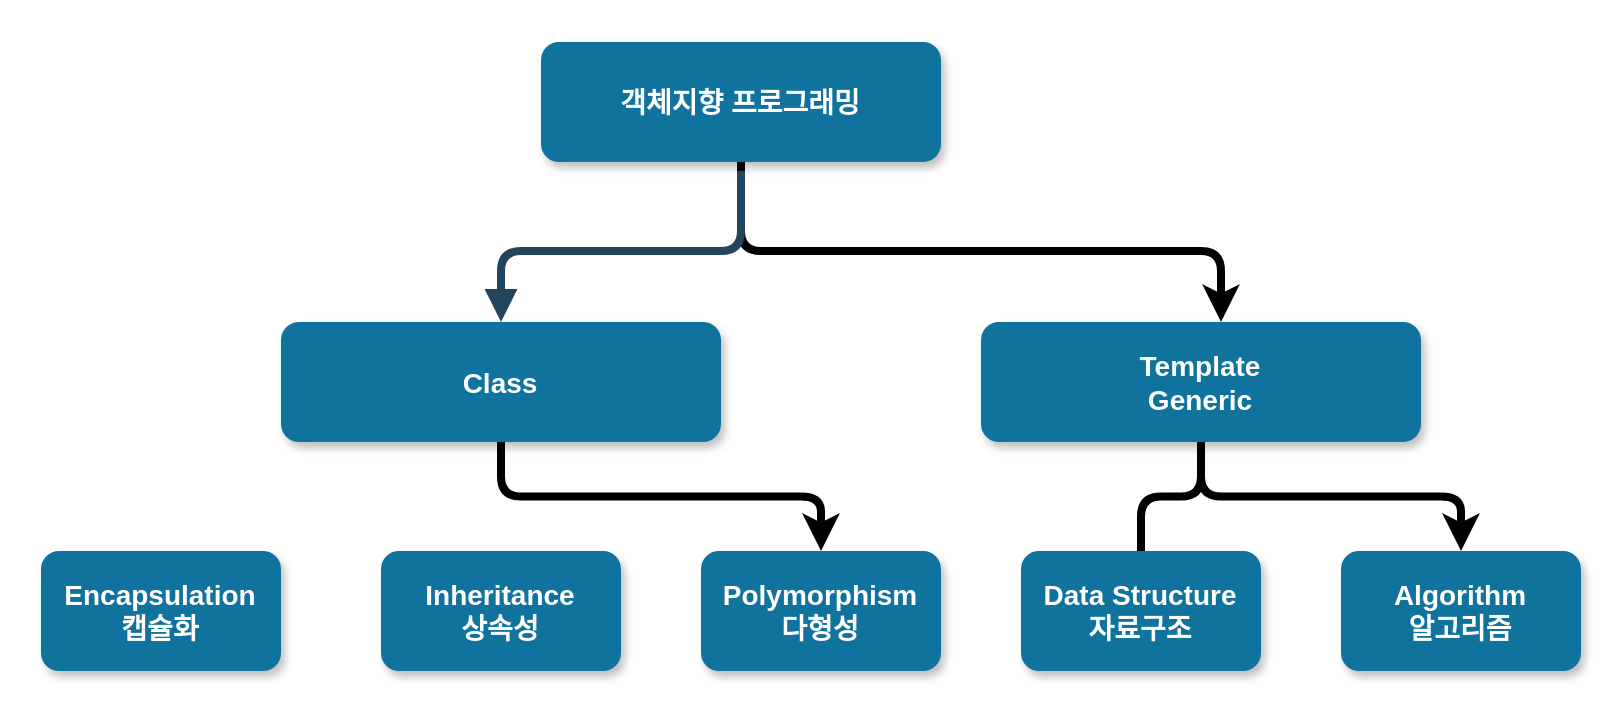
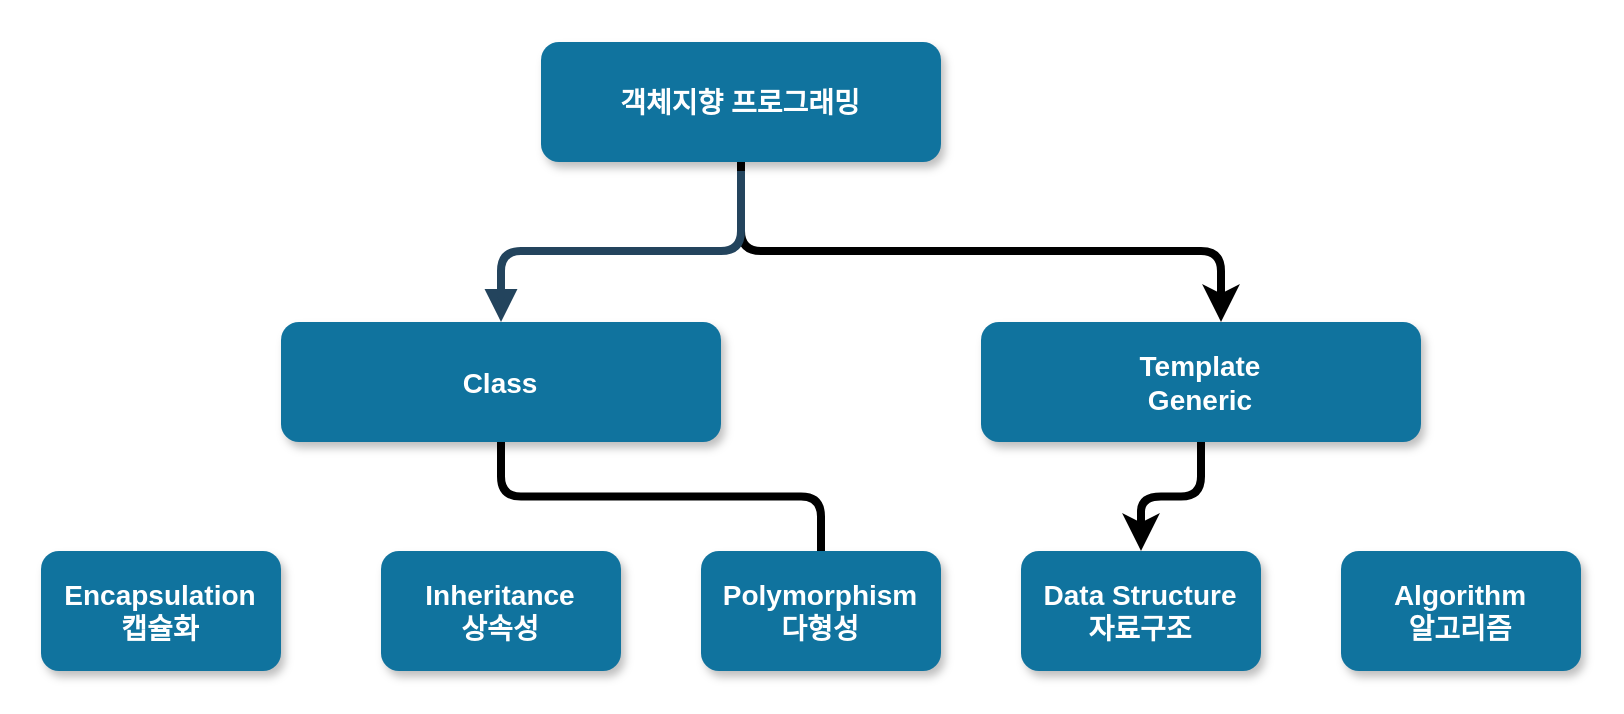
(1341, 497) -> none
(818, 502) -> (821, 547)
(1141, 547) -> (1150, 499)
